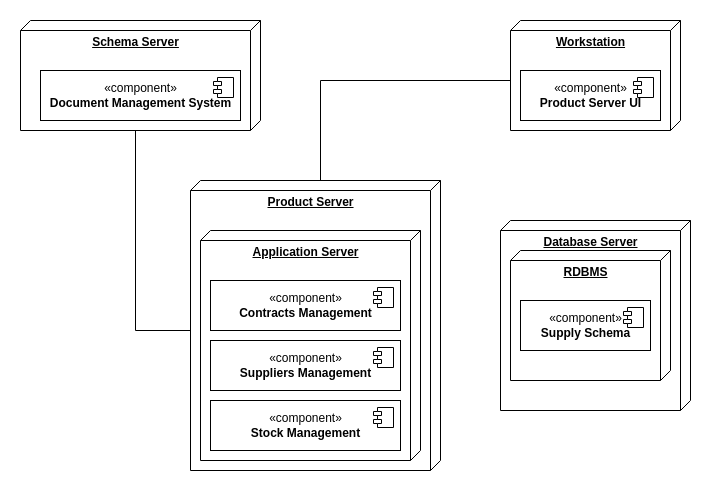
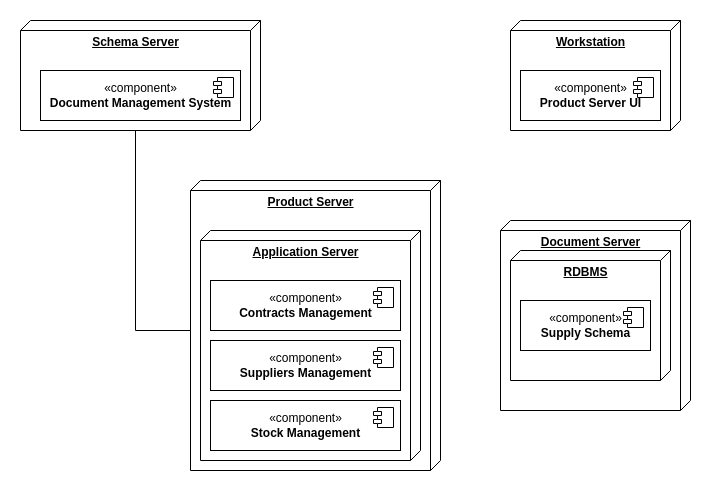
(366, 81) -> none
(591, 243) -> (591, 243)
